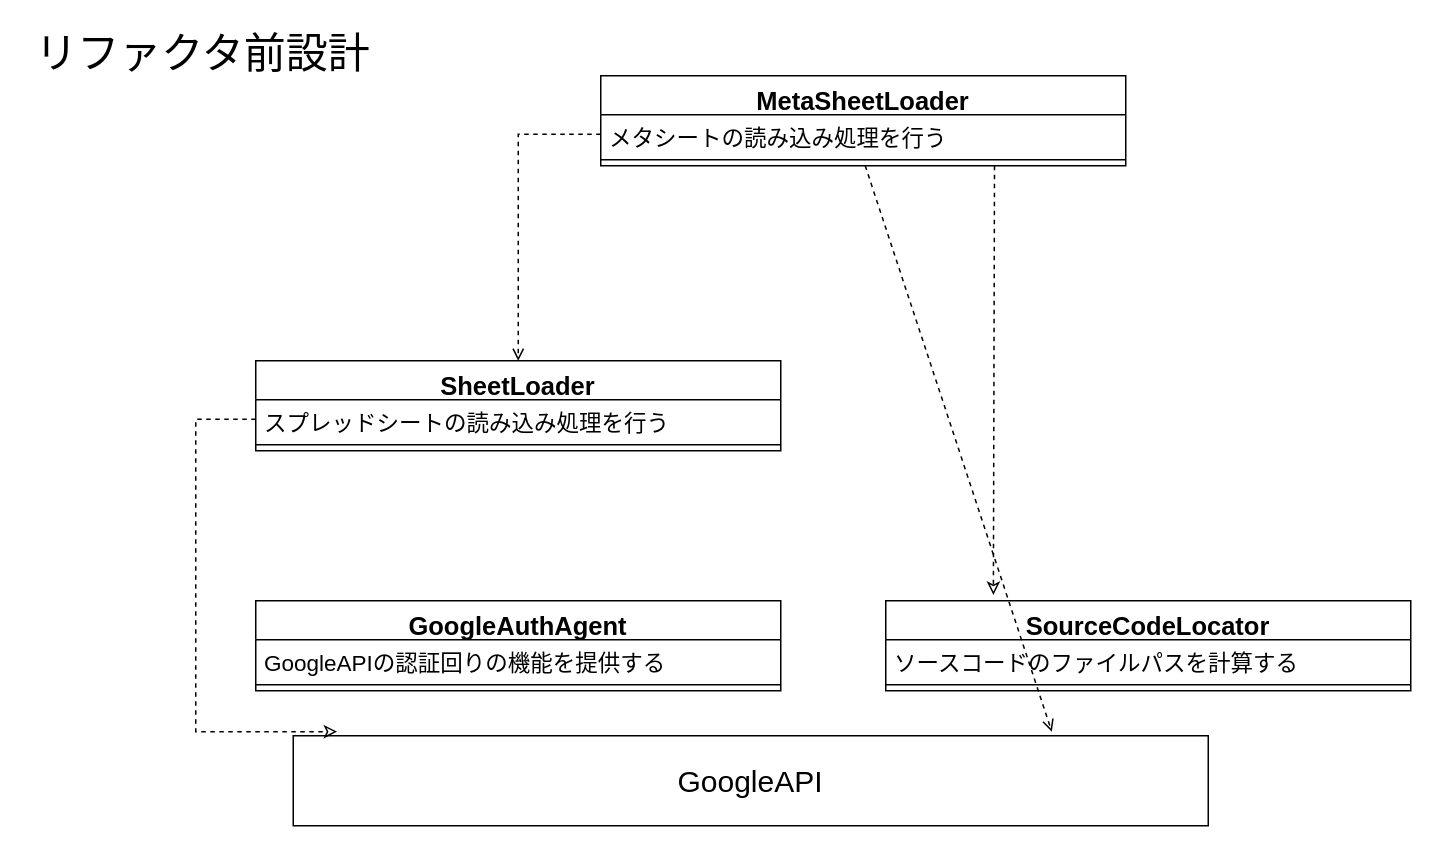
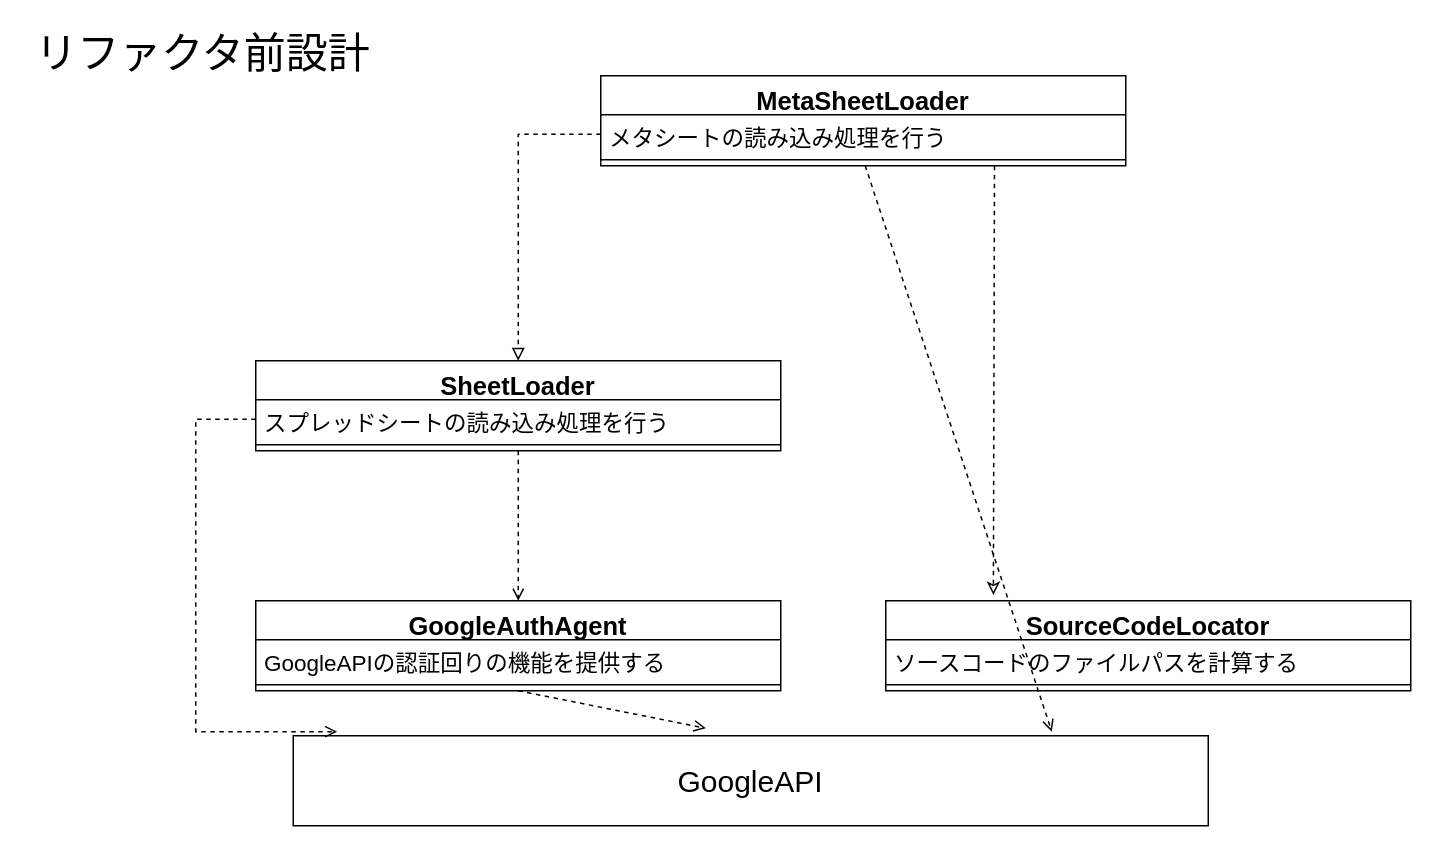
(518, 350) -> (518, 347)
none -> (518, 525)
none -> (614, 710)
(325, 732) -> (328, 732)
